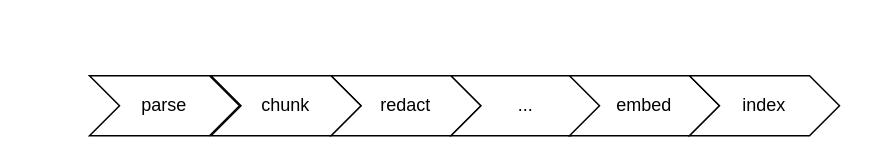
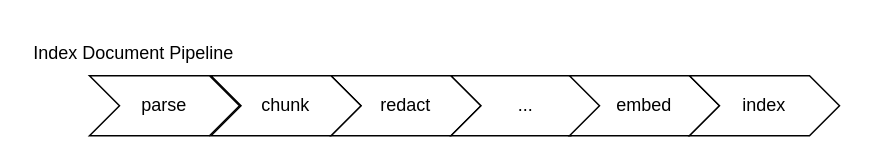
none -> (188, 53)
